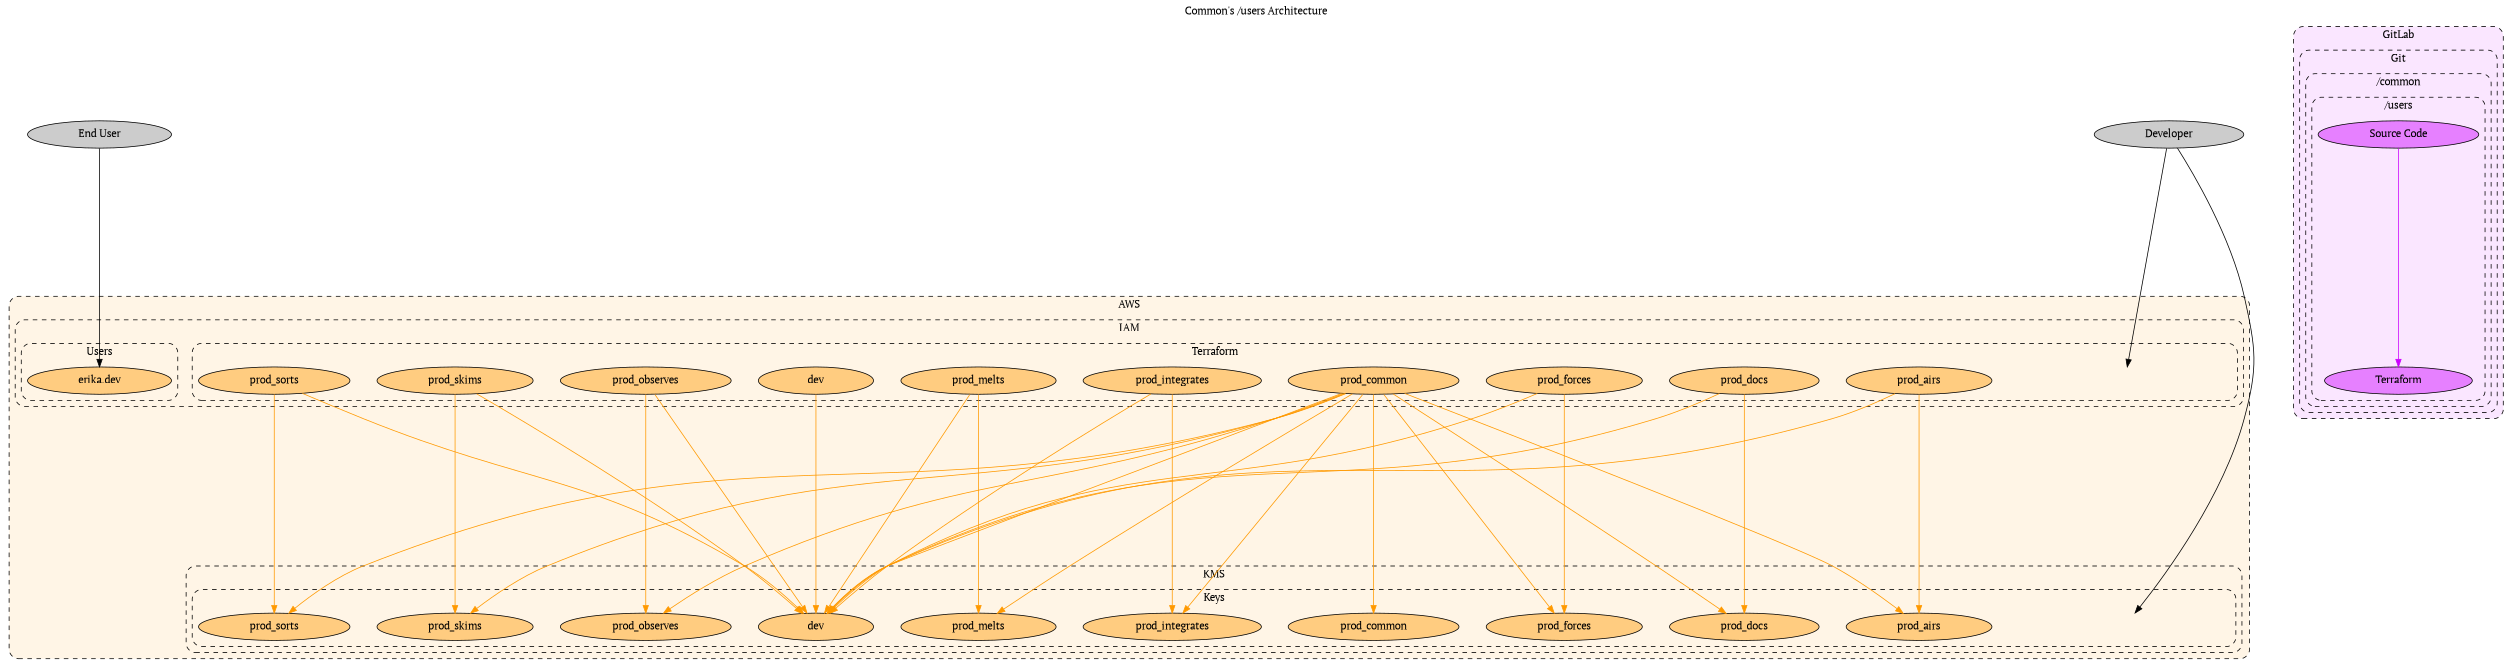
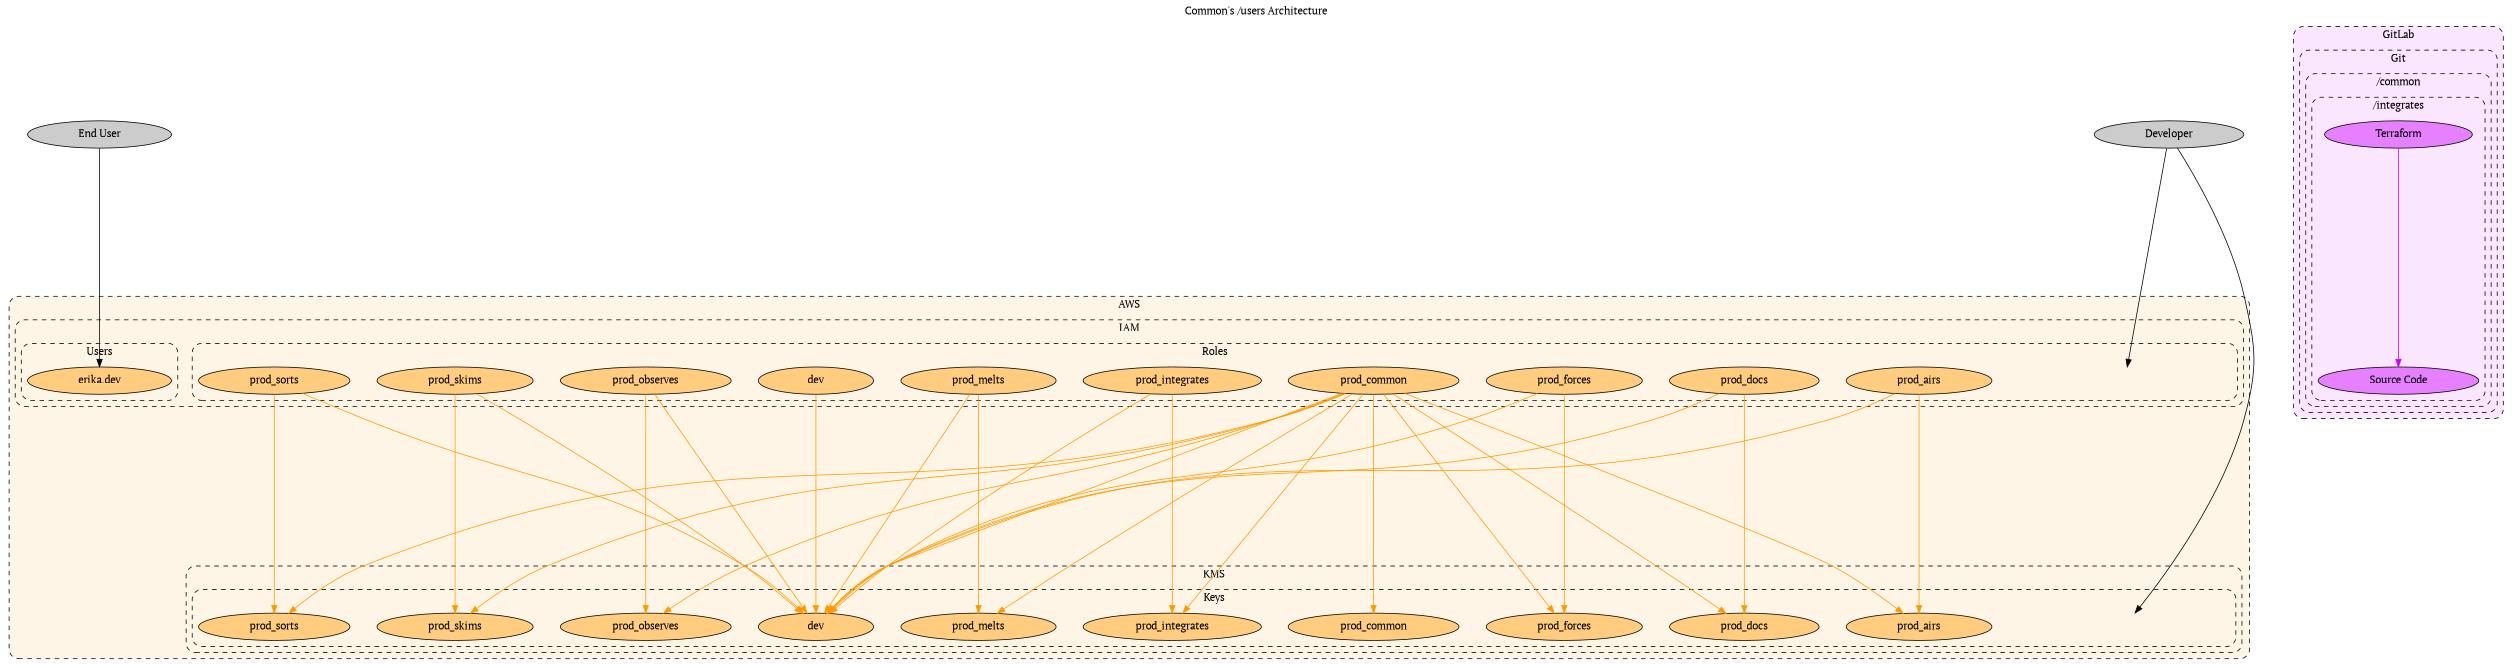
(2398, 106) -> (2398, 106)
(2398, 254) -> (2398, 254)
(1215, 352) -> (1215, 352)
